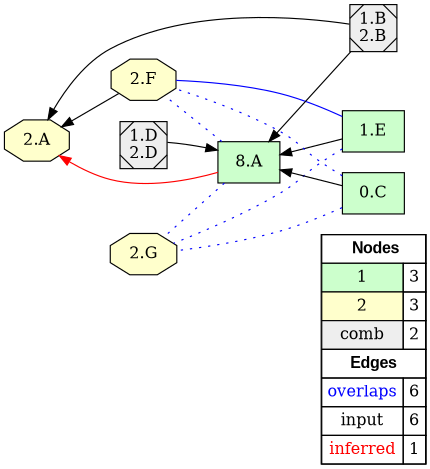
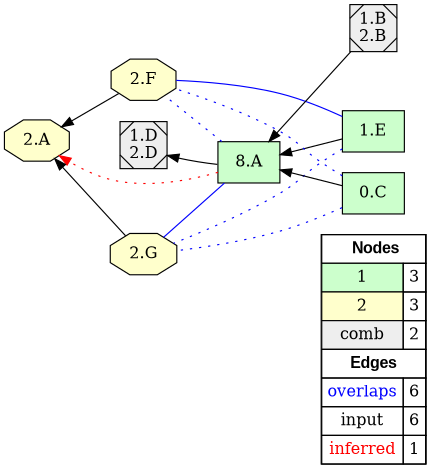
(186, 24) -> (94, 202)
(187, 145) -> (198, 162)
(142, 183) -> (142, 183)
(194, 210) -> (194, 210)
